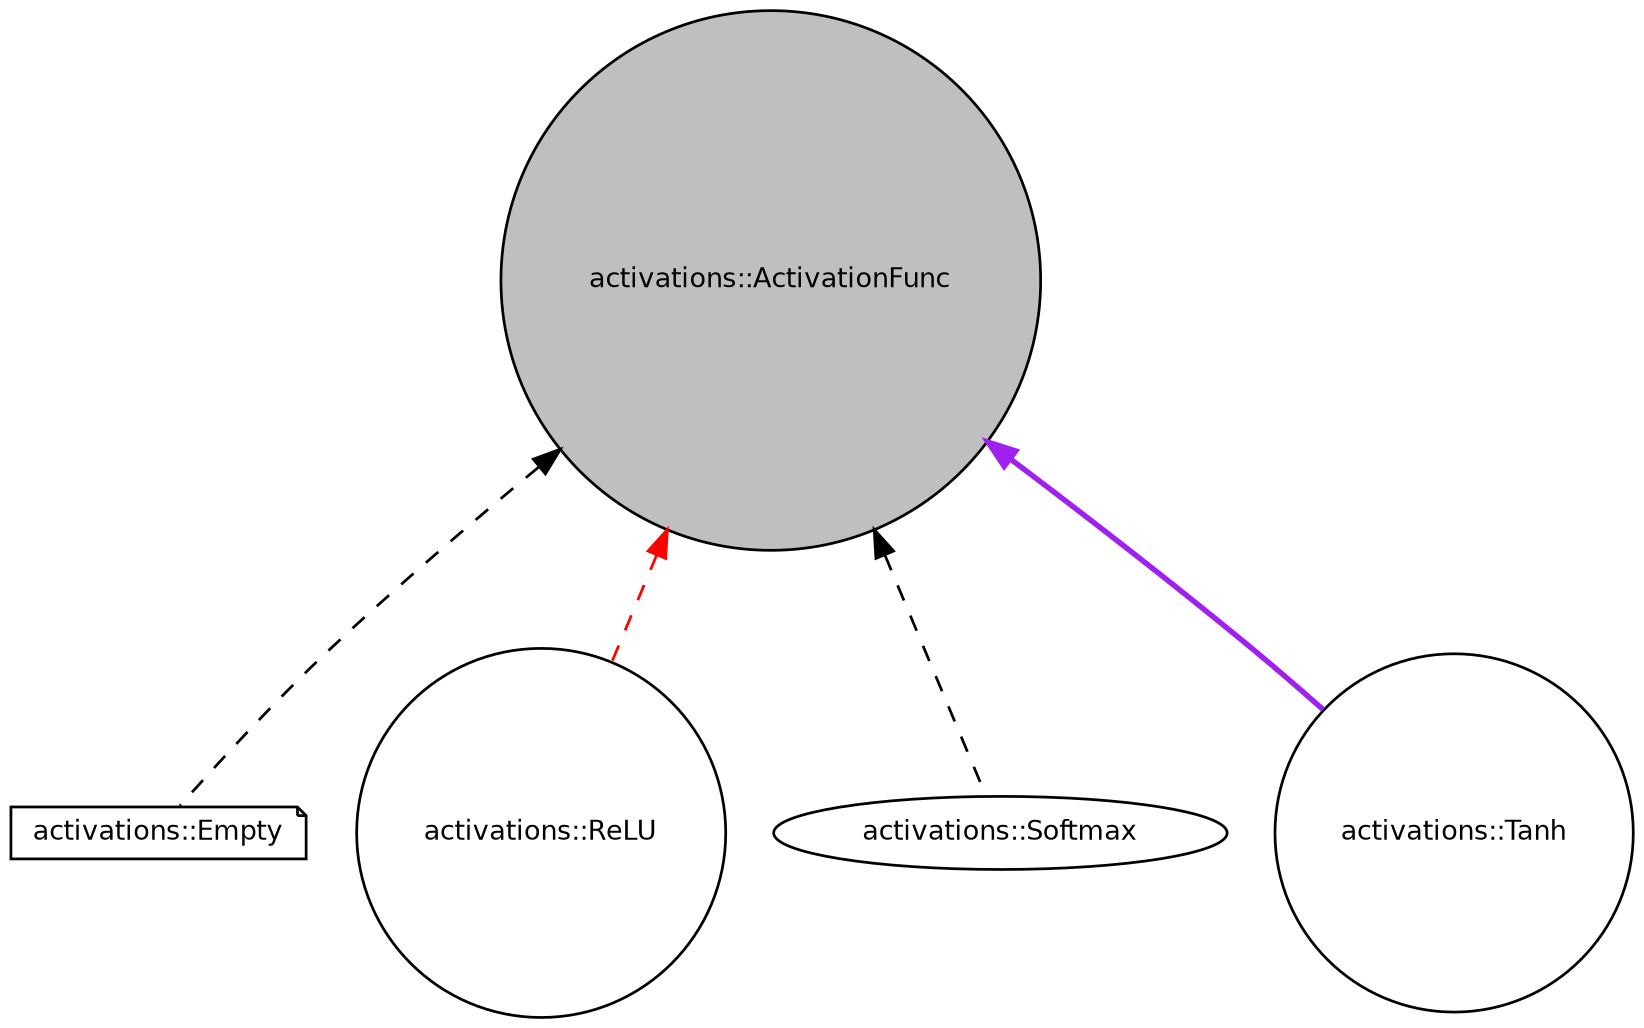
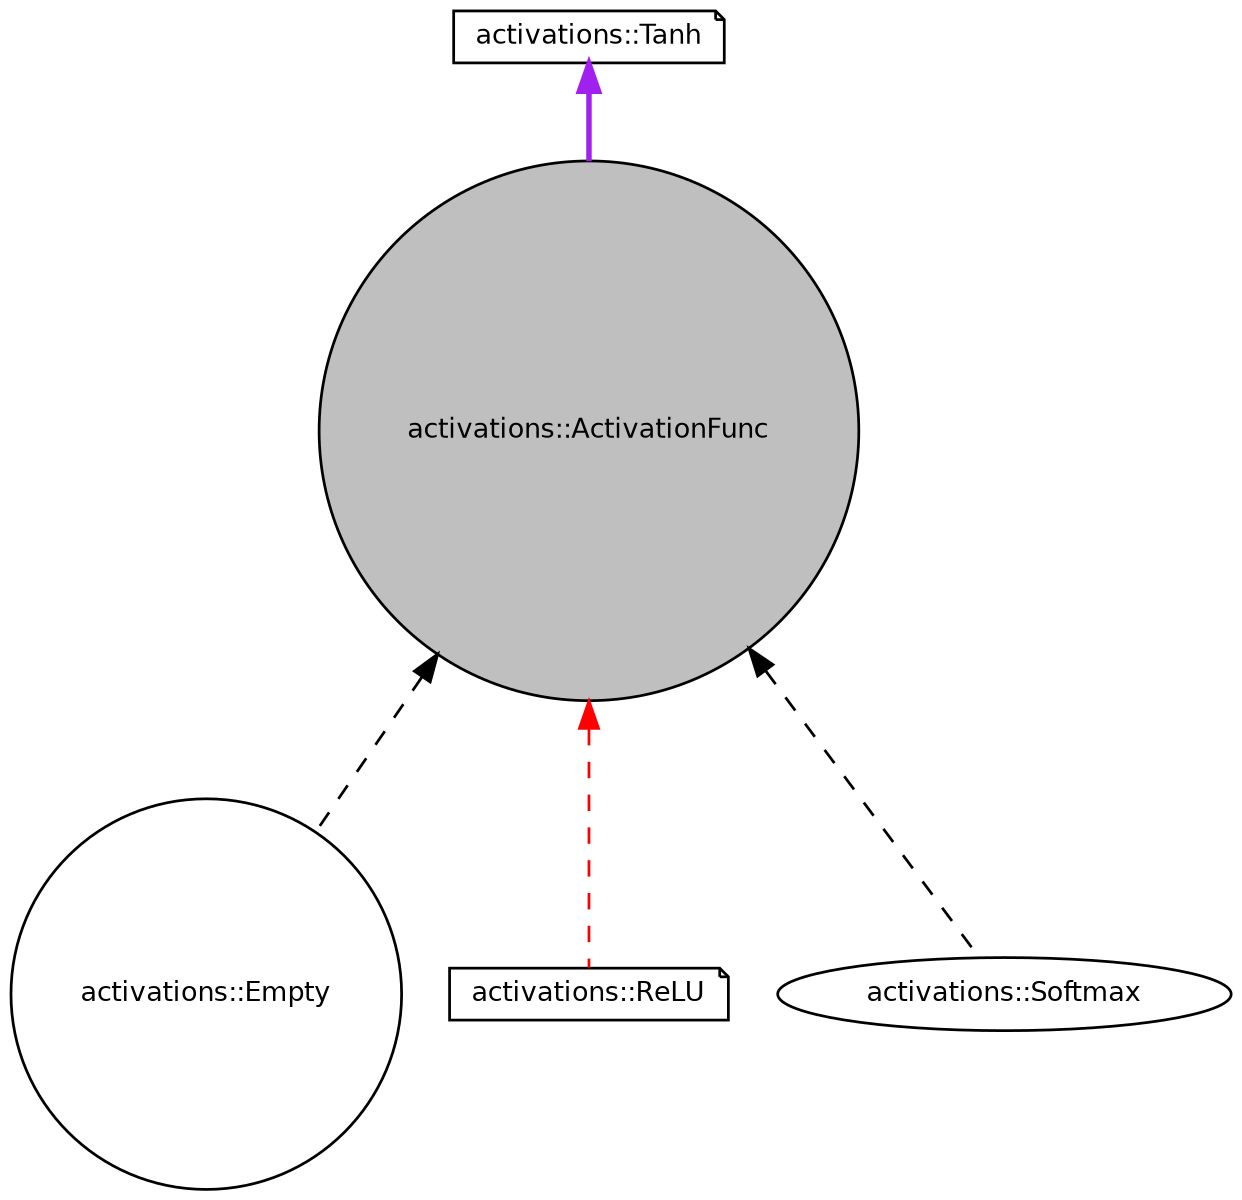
(1169, 582) -> (589, 126)
(159, 833) -> (206, 994)
(541, 833) -> (589, 994)
(1454, 833) -> (589, 37)
